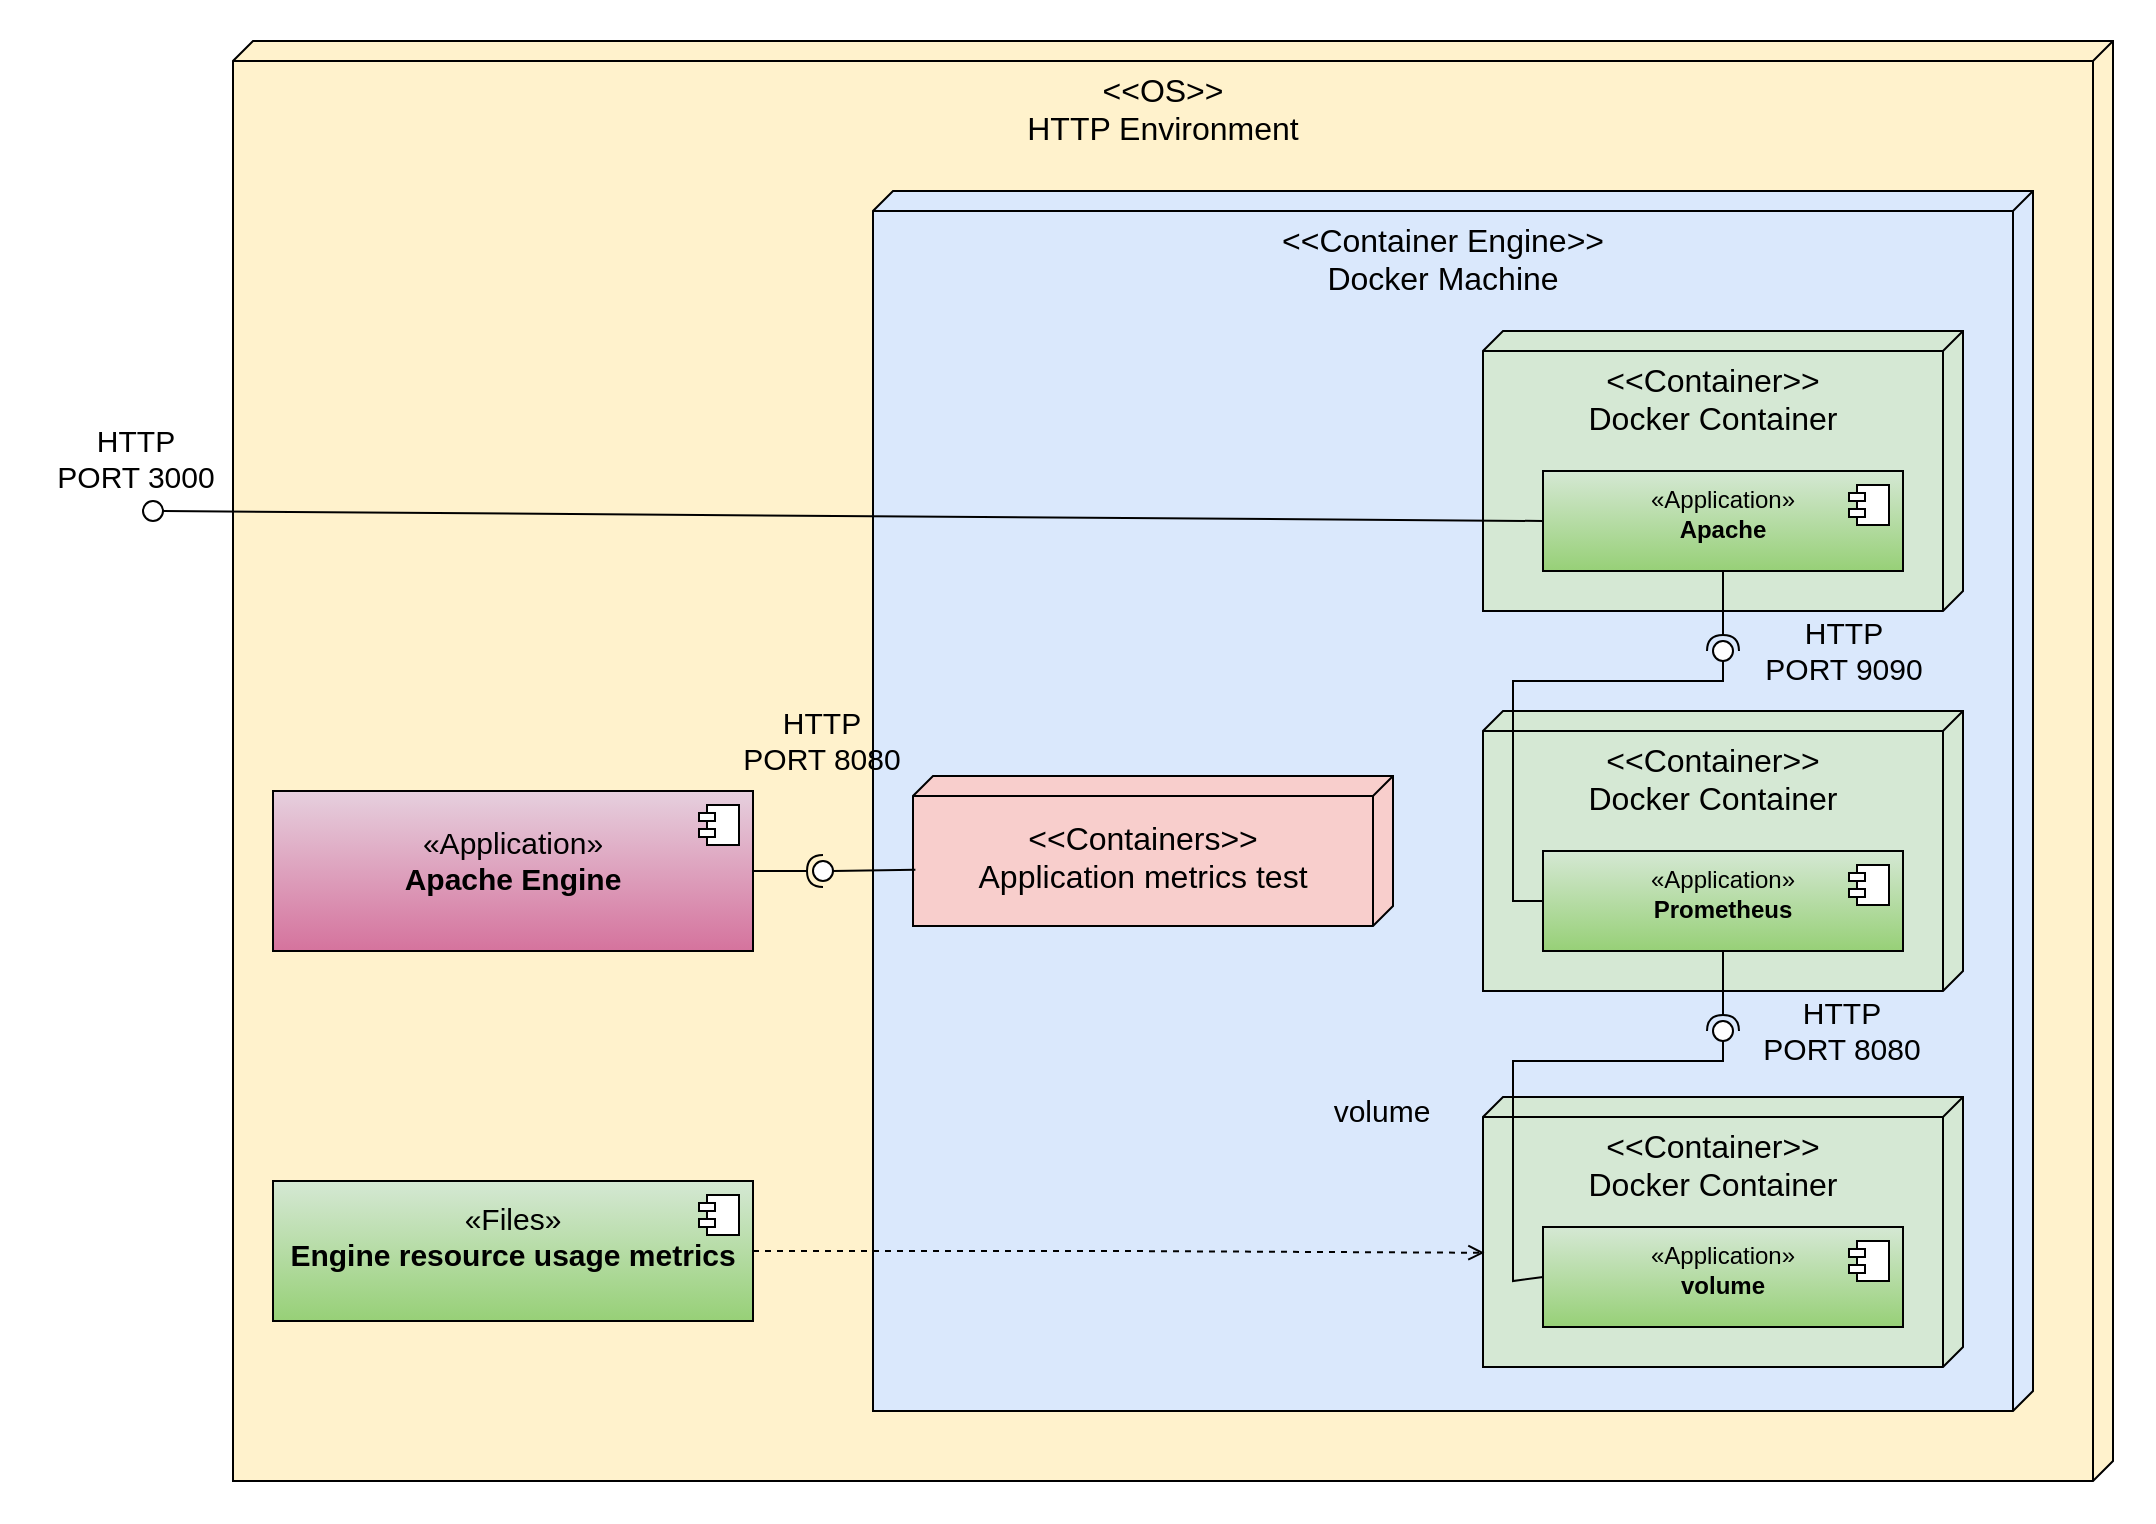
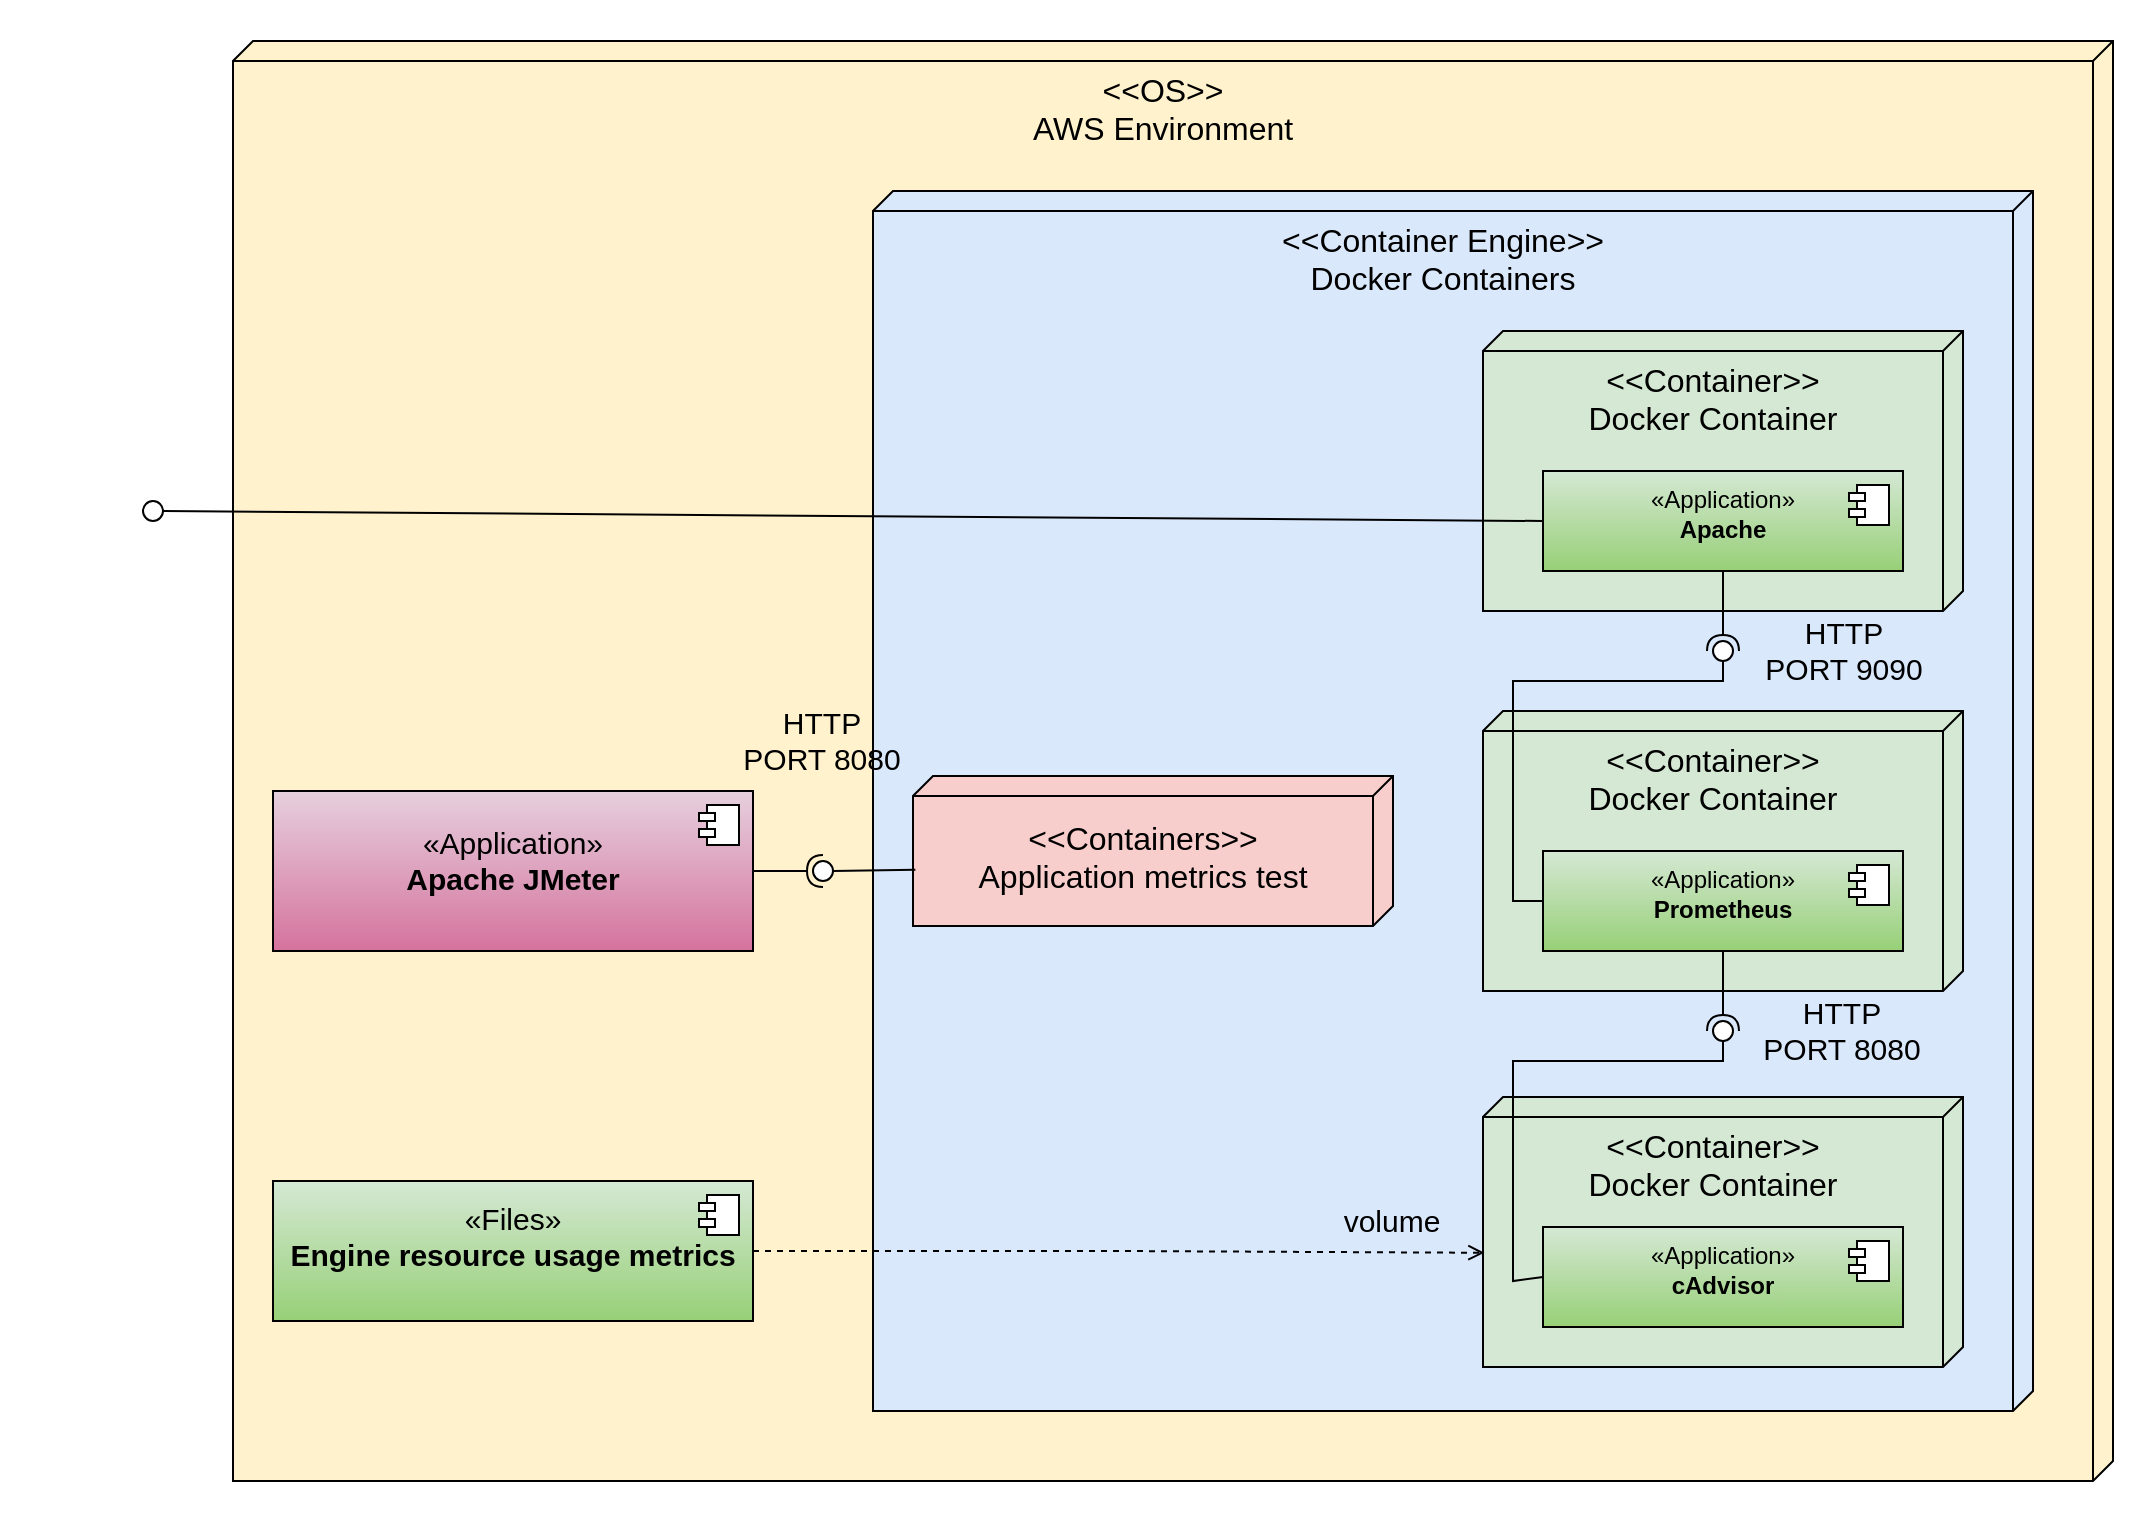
(1164, 118) -> (1164, 118)
(1444, 268) -> (1444, 268)
(137, 459) -> none
(514, 861) -> (514, 861)
(1383, 1111) -> (1393, 1221)
(1724, 1270) -> (1724, 1270)
